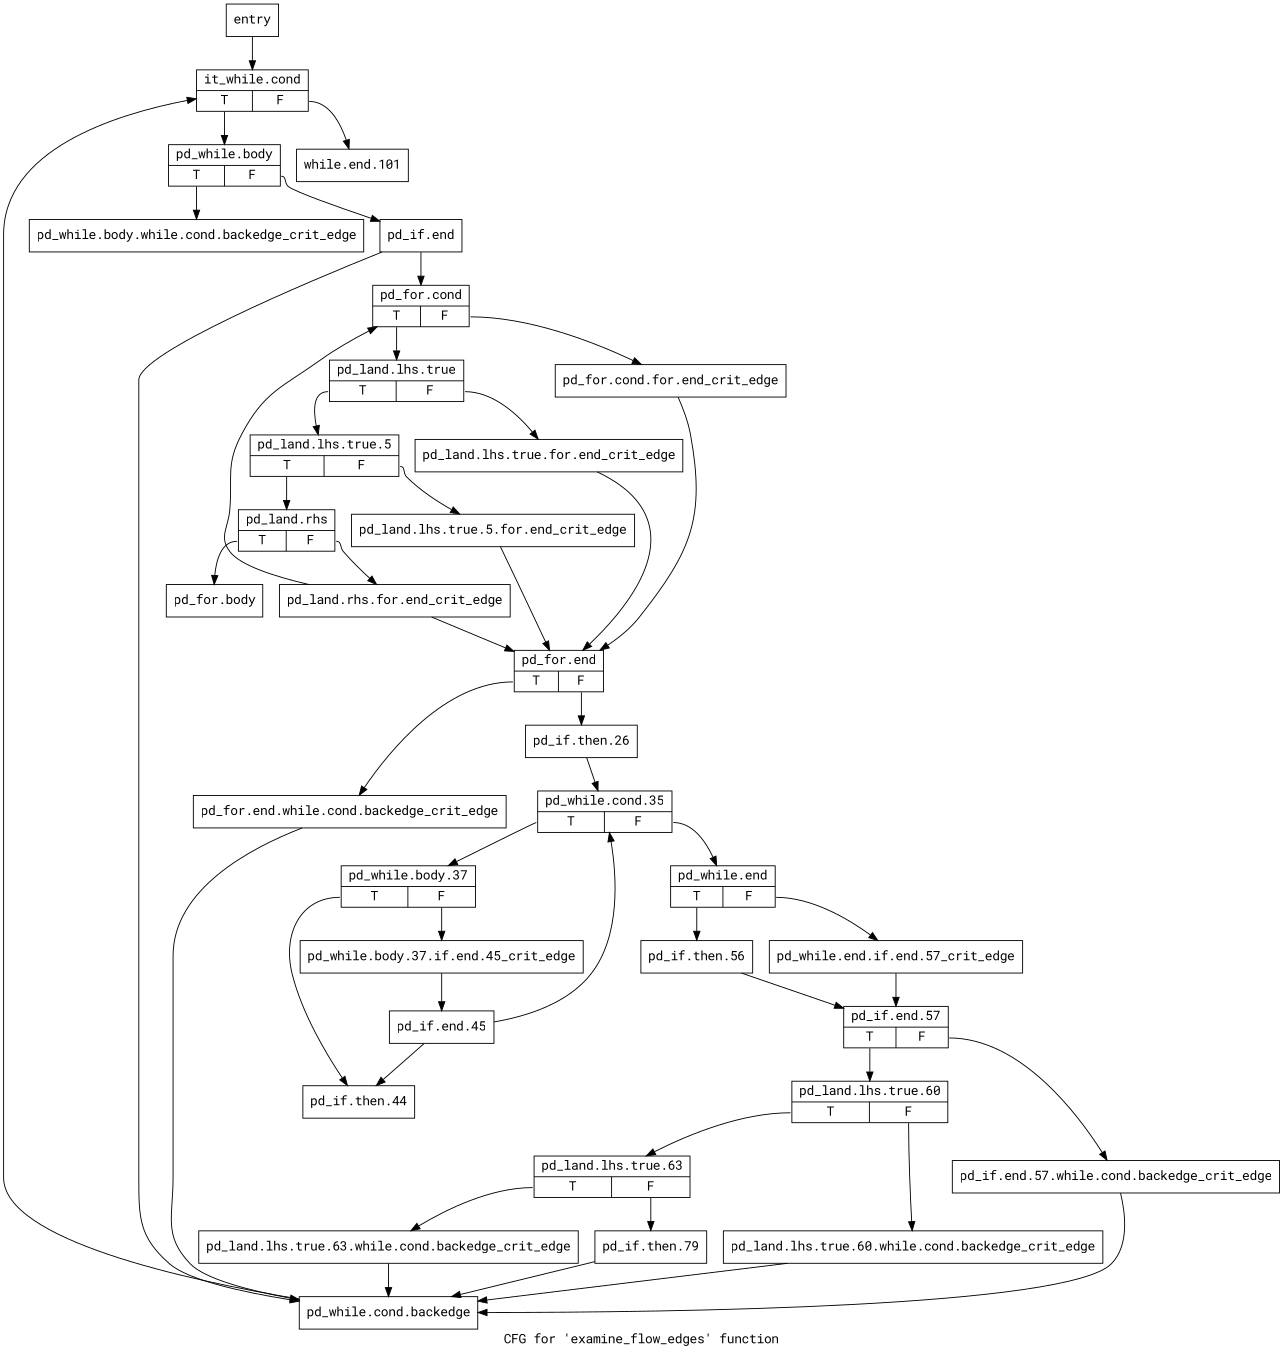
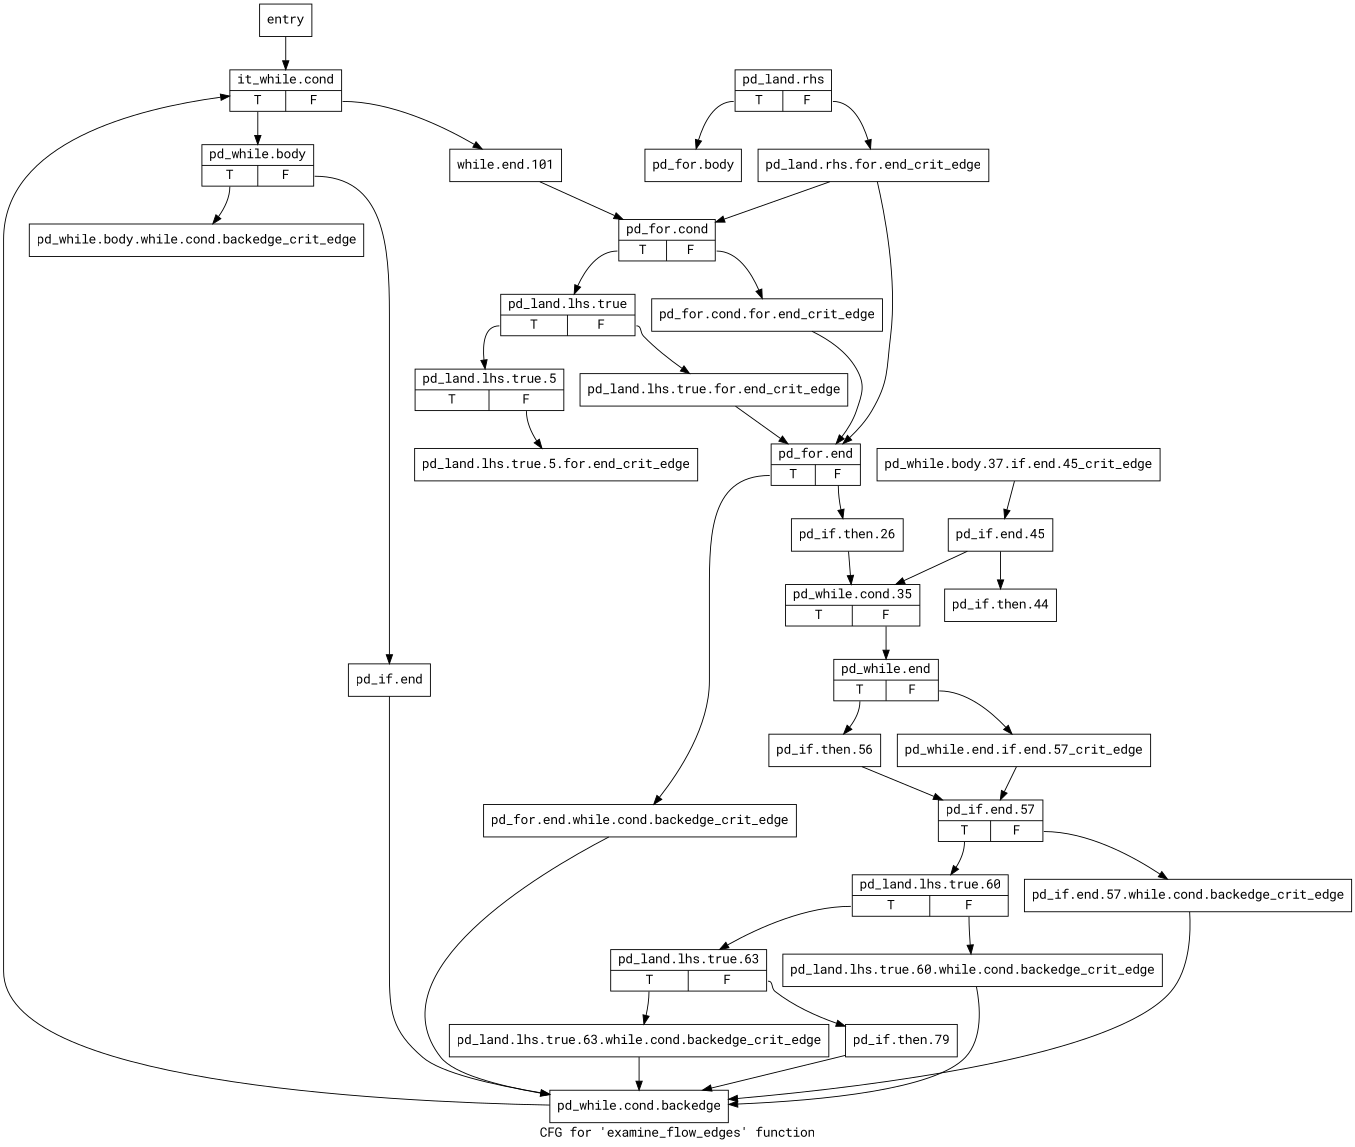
(421, 264) -> (577, 199)
(287, 489) -> none
(523, 594) -> none
(408, 887) -> none
